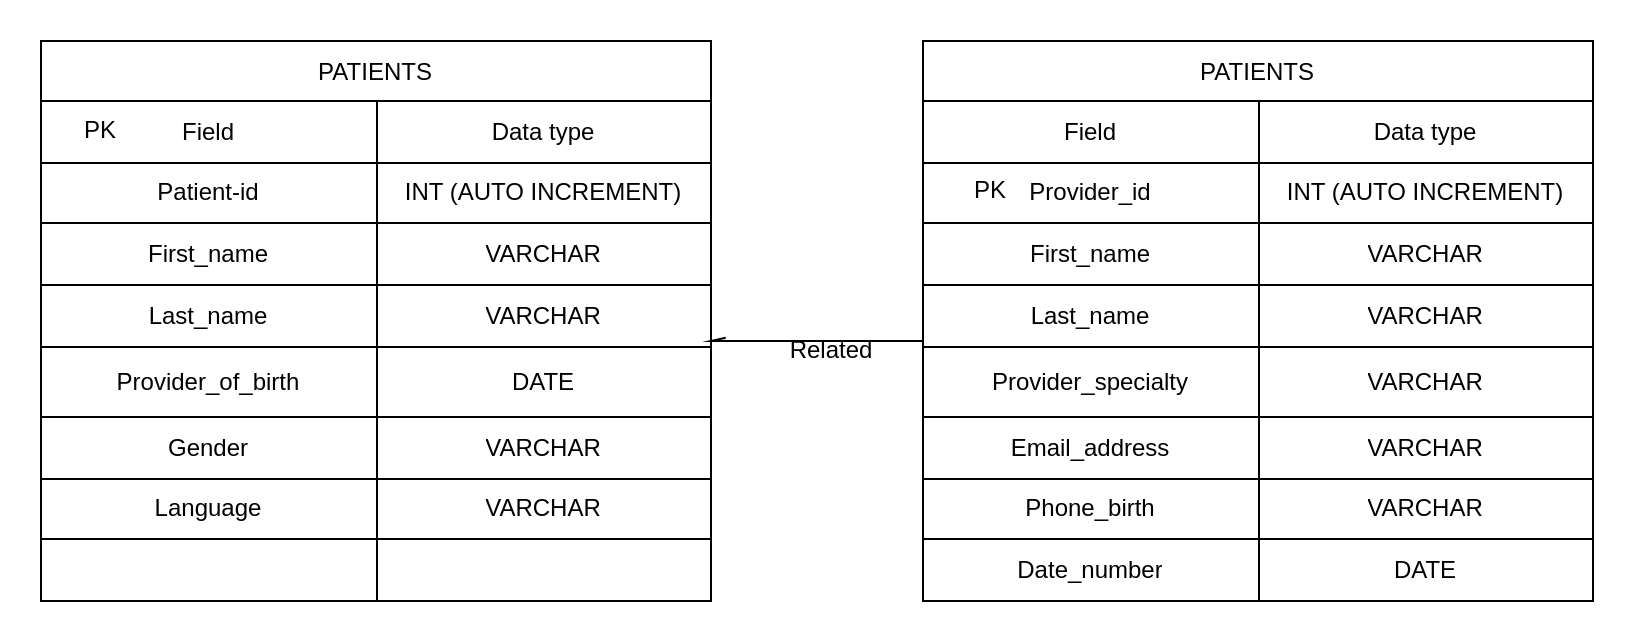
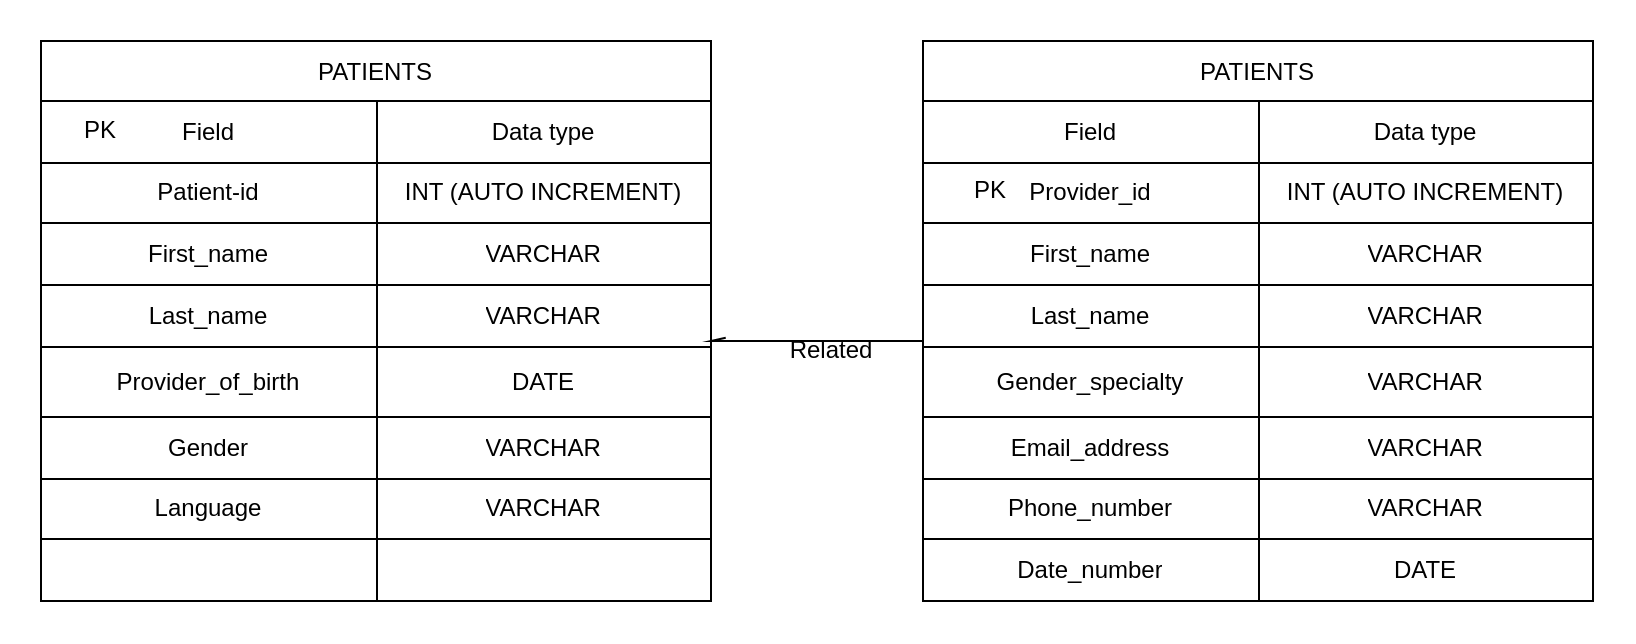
(1091, 383) -> (1091, 383)
(1091, 509) -> (1091, 509)
